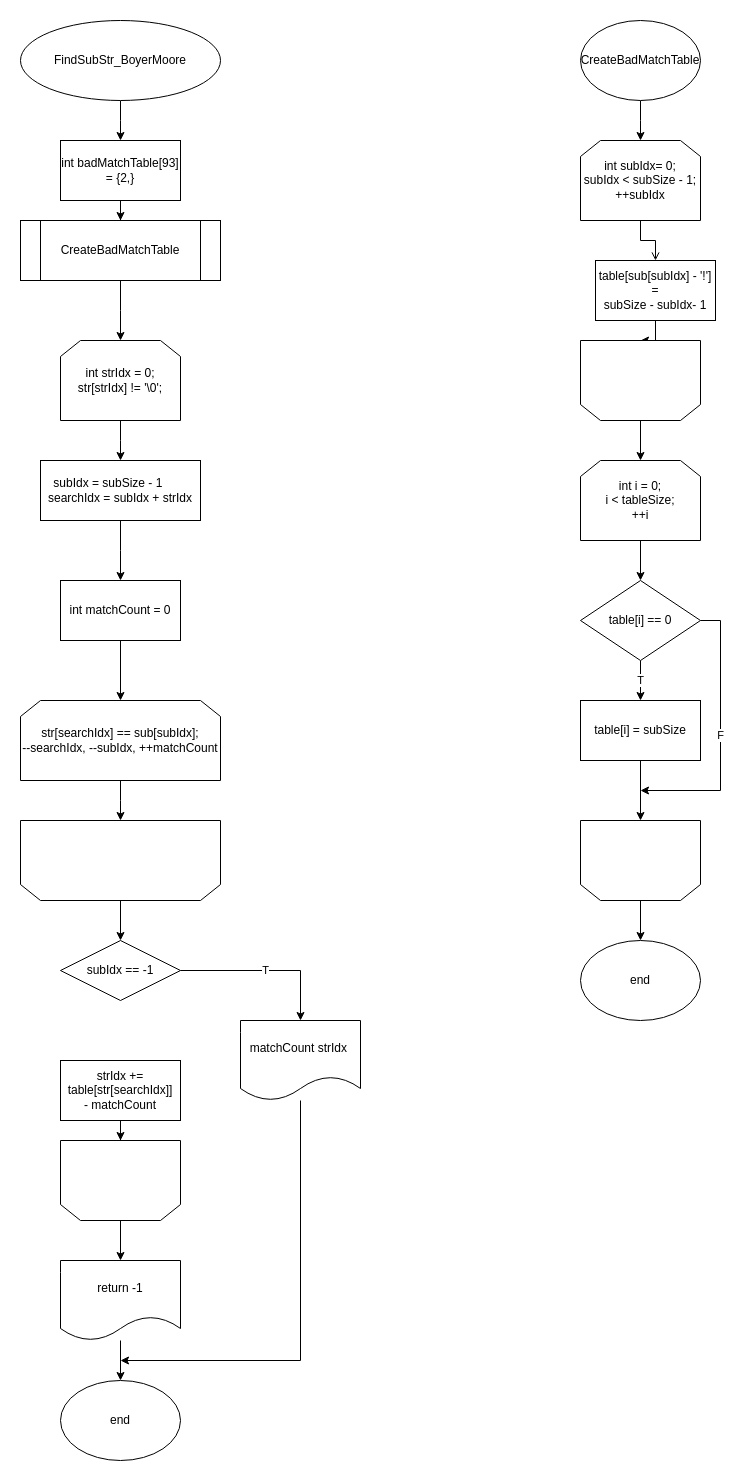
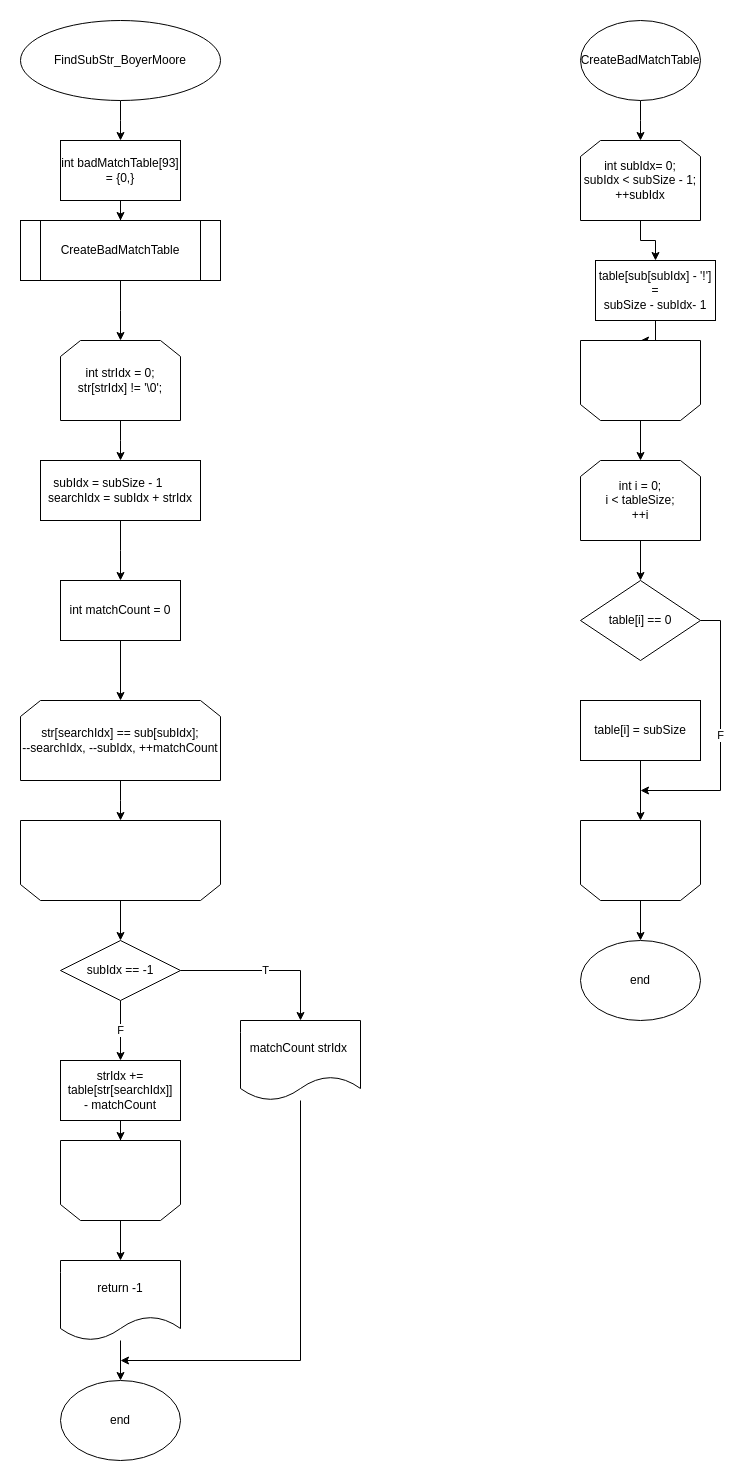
(121, 171) -> (121, 171)
(656, 253) -> (656, 252)
(641, 677) -> none
none -> (121, 1027)
